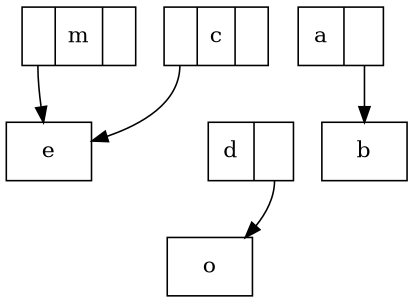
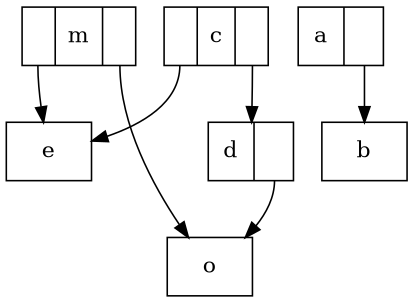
none -> (252, 86)
none -> (138, 149)
